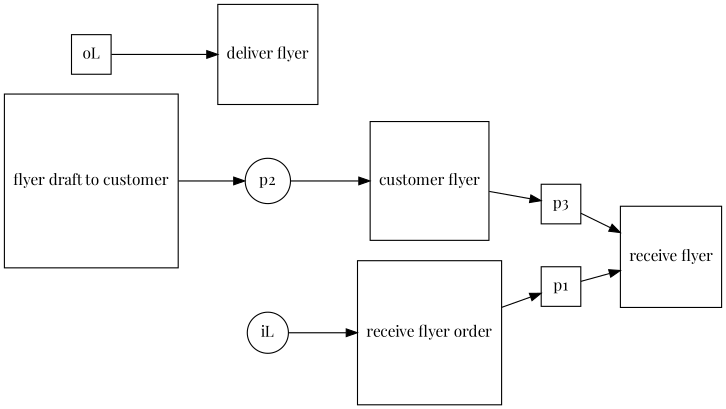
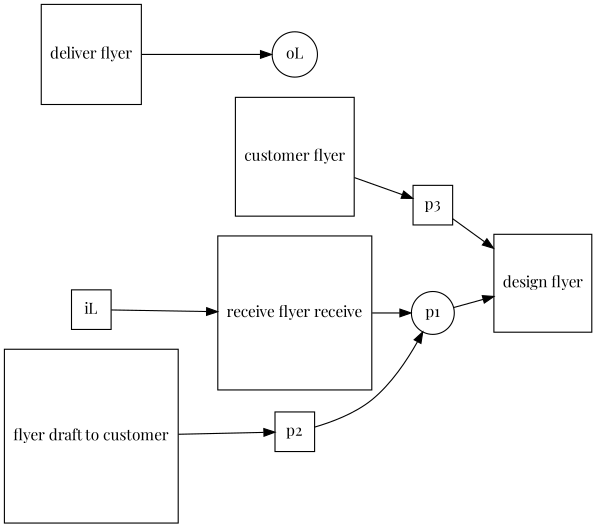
(91, 54) -> (295, 54)
(159, 54) -> (201, 54)
(268, 181) -> (295, 432)
(325, 181) -> (376, 396)
(671, 257) -> (543, 283)
(561, 287) -> (433, 313)
(268, 333) -> (91, 310)
(430, 333) -> (295, 313)
